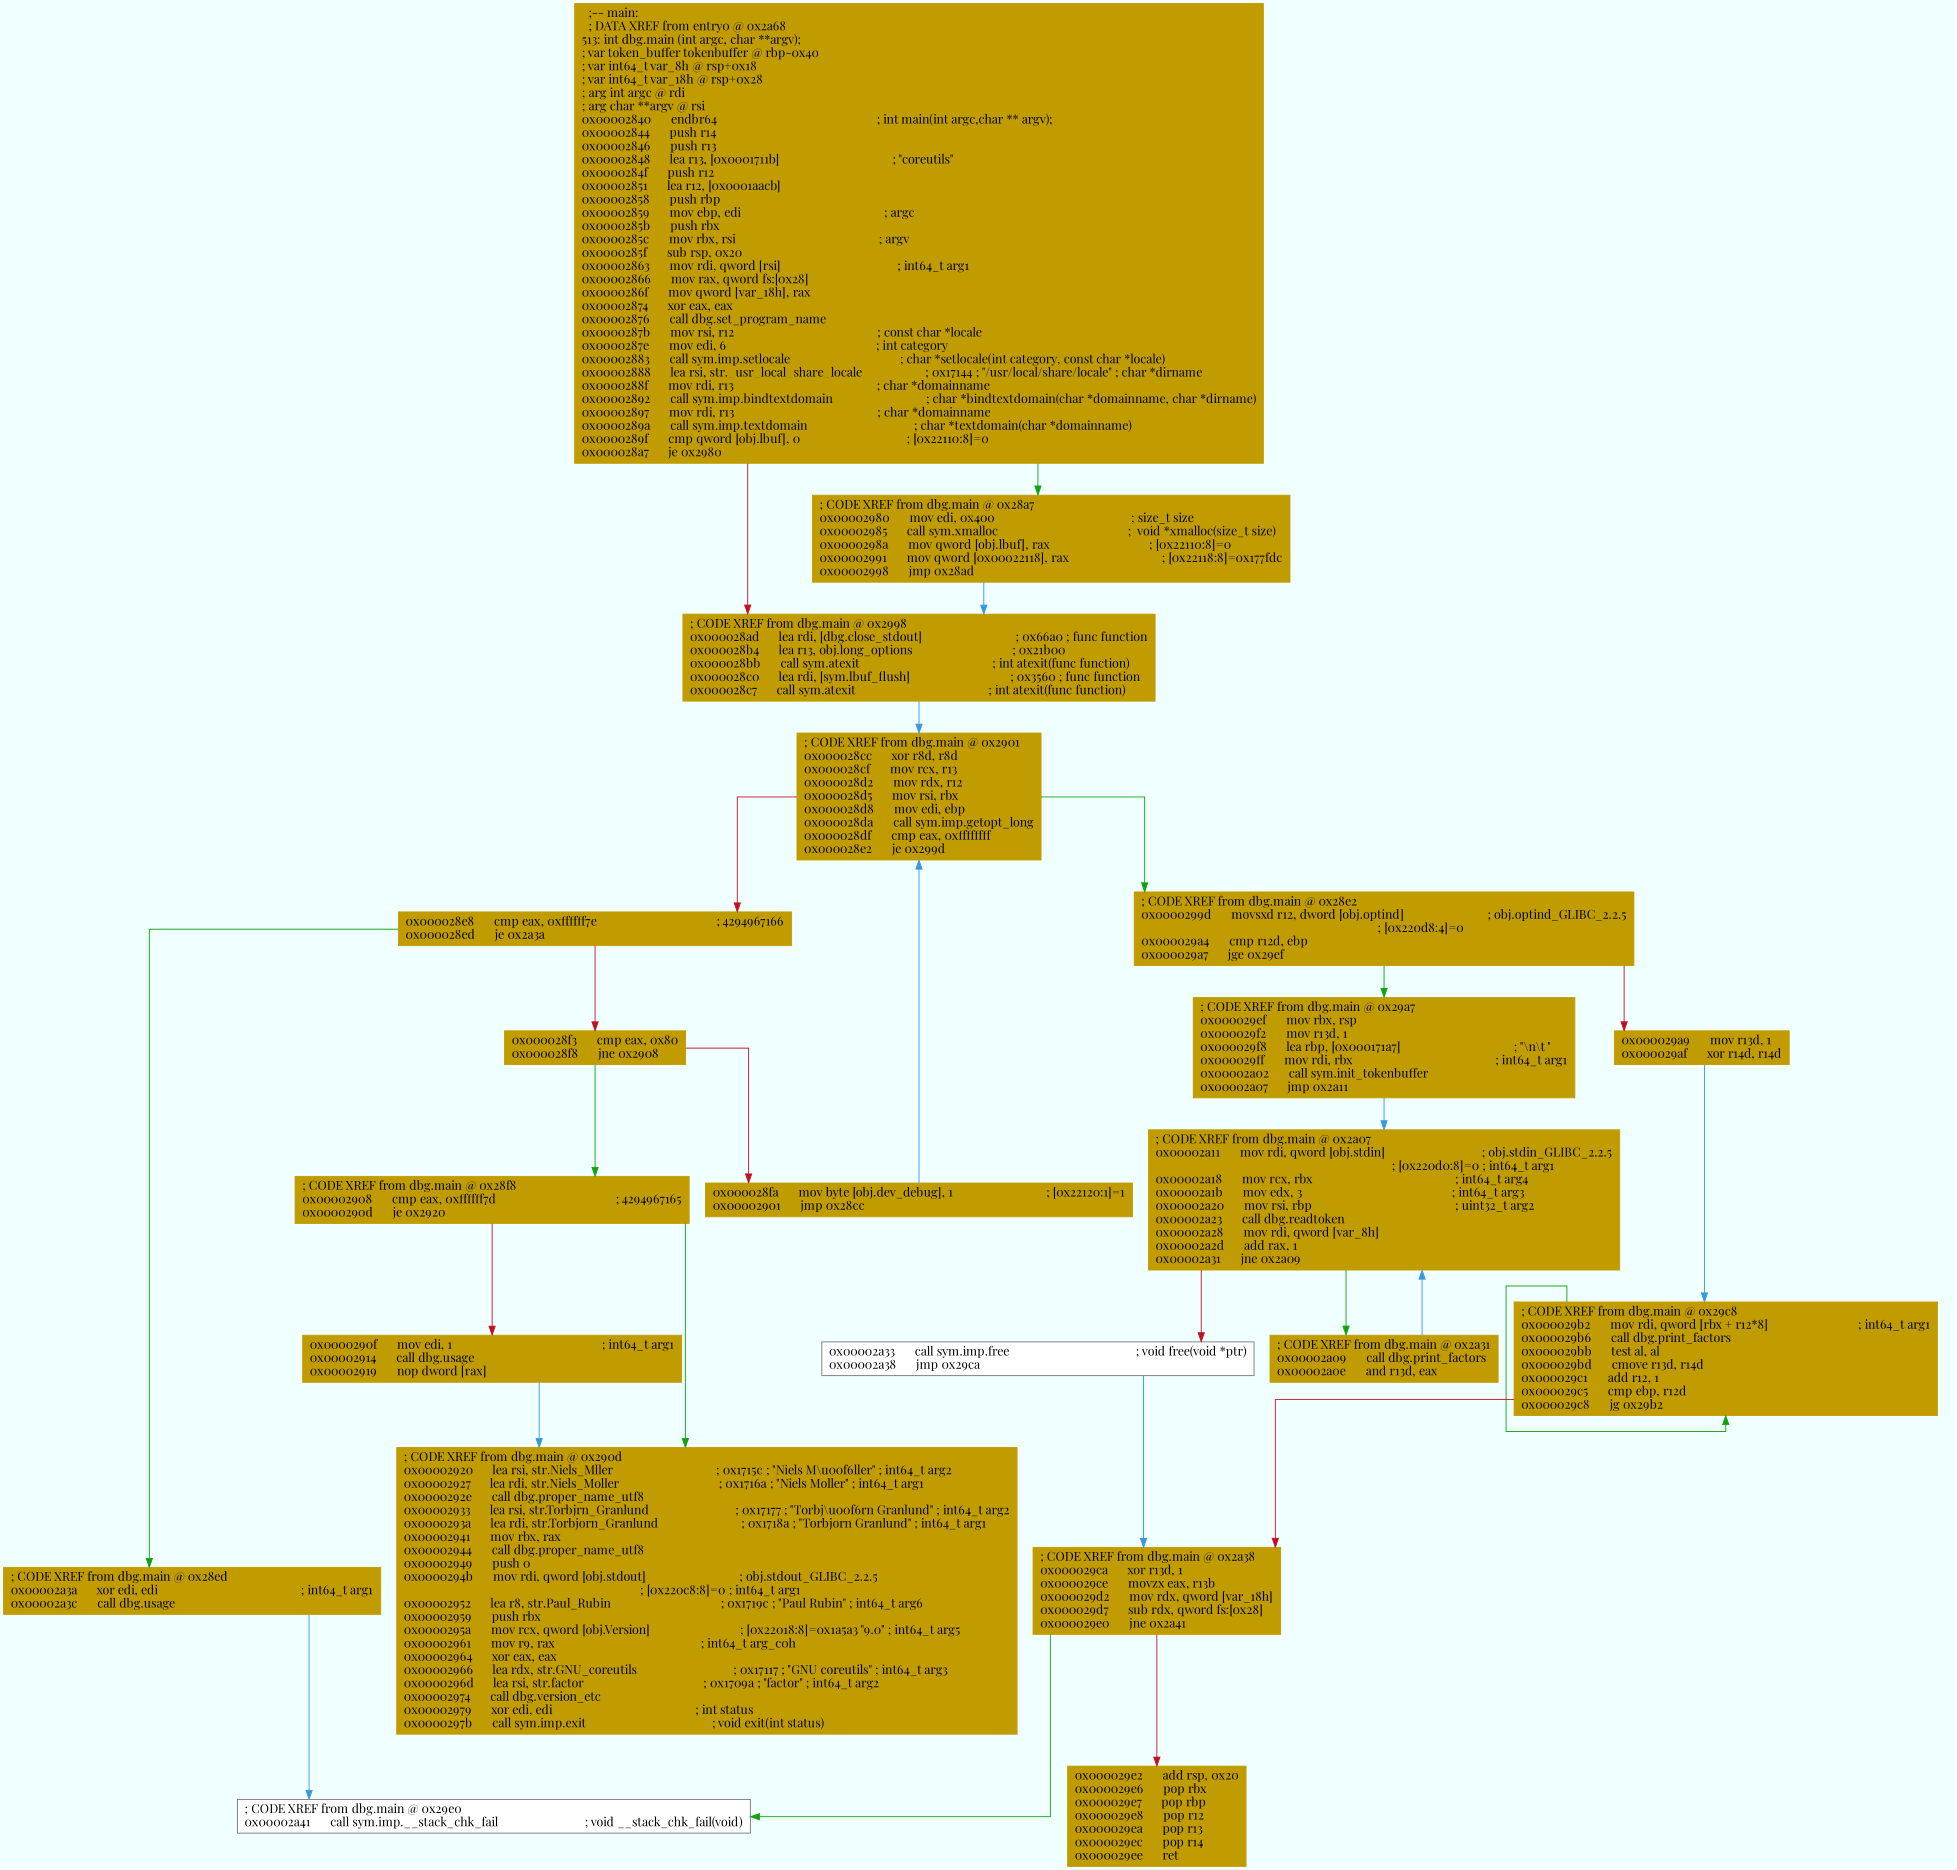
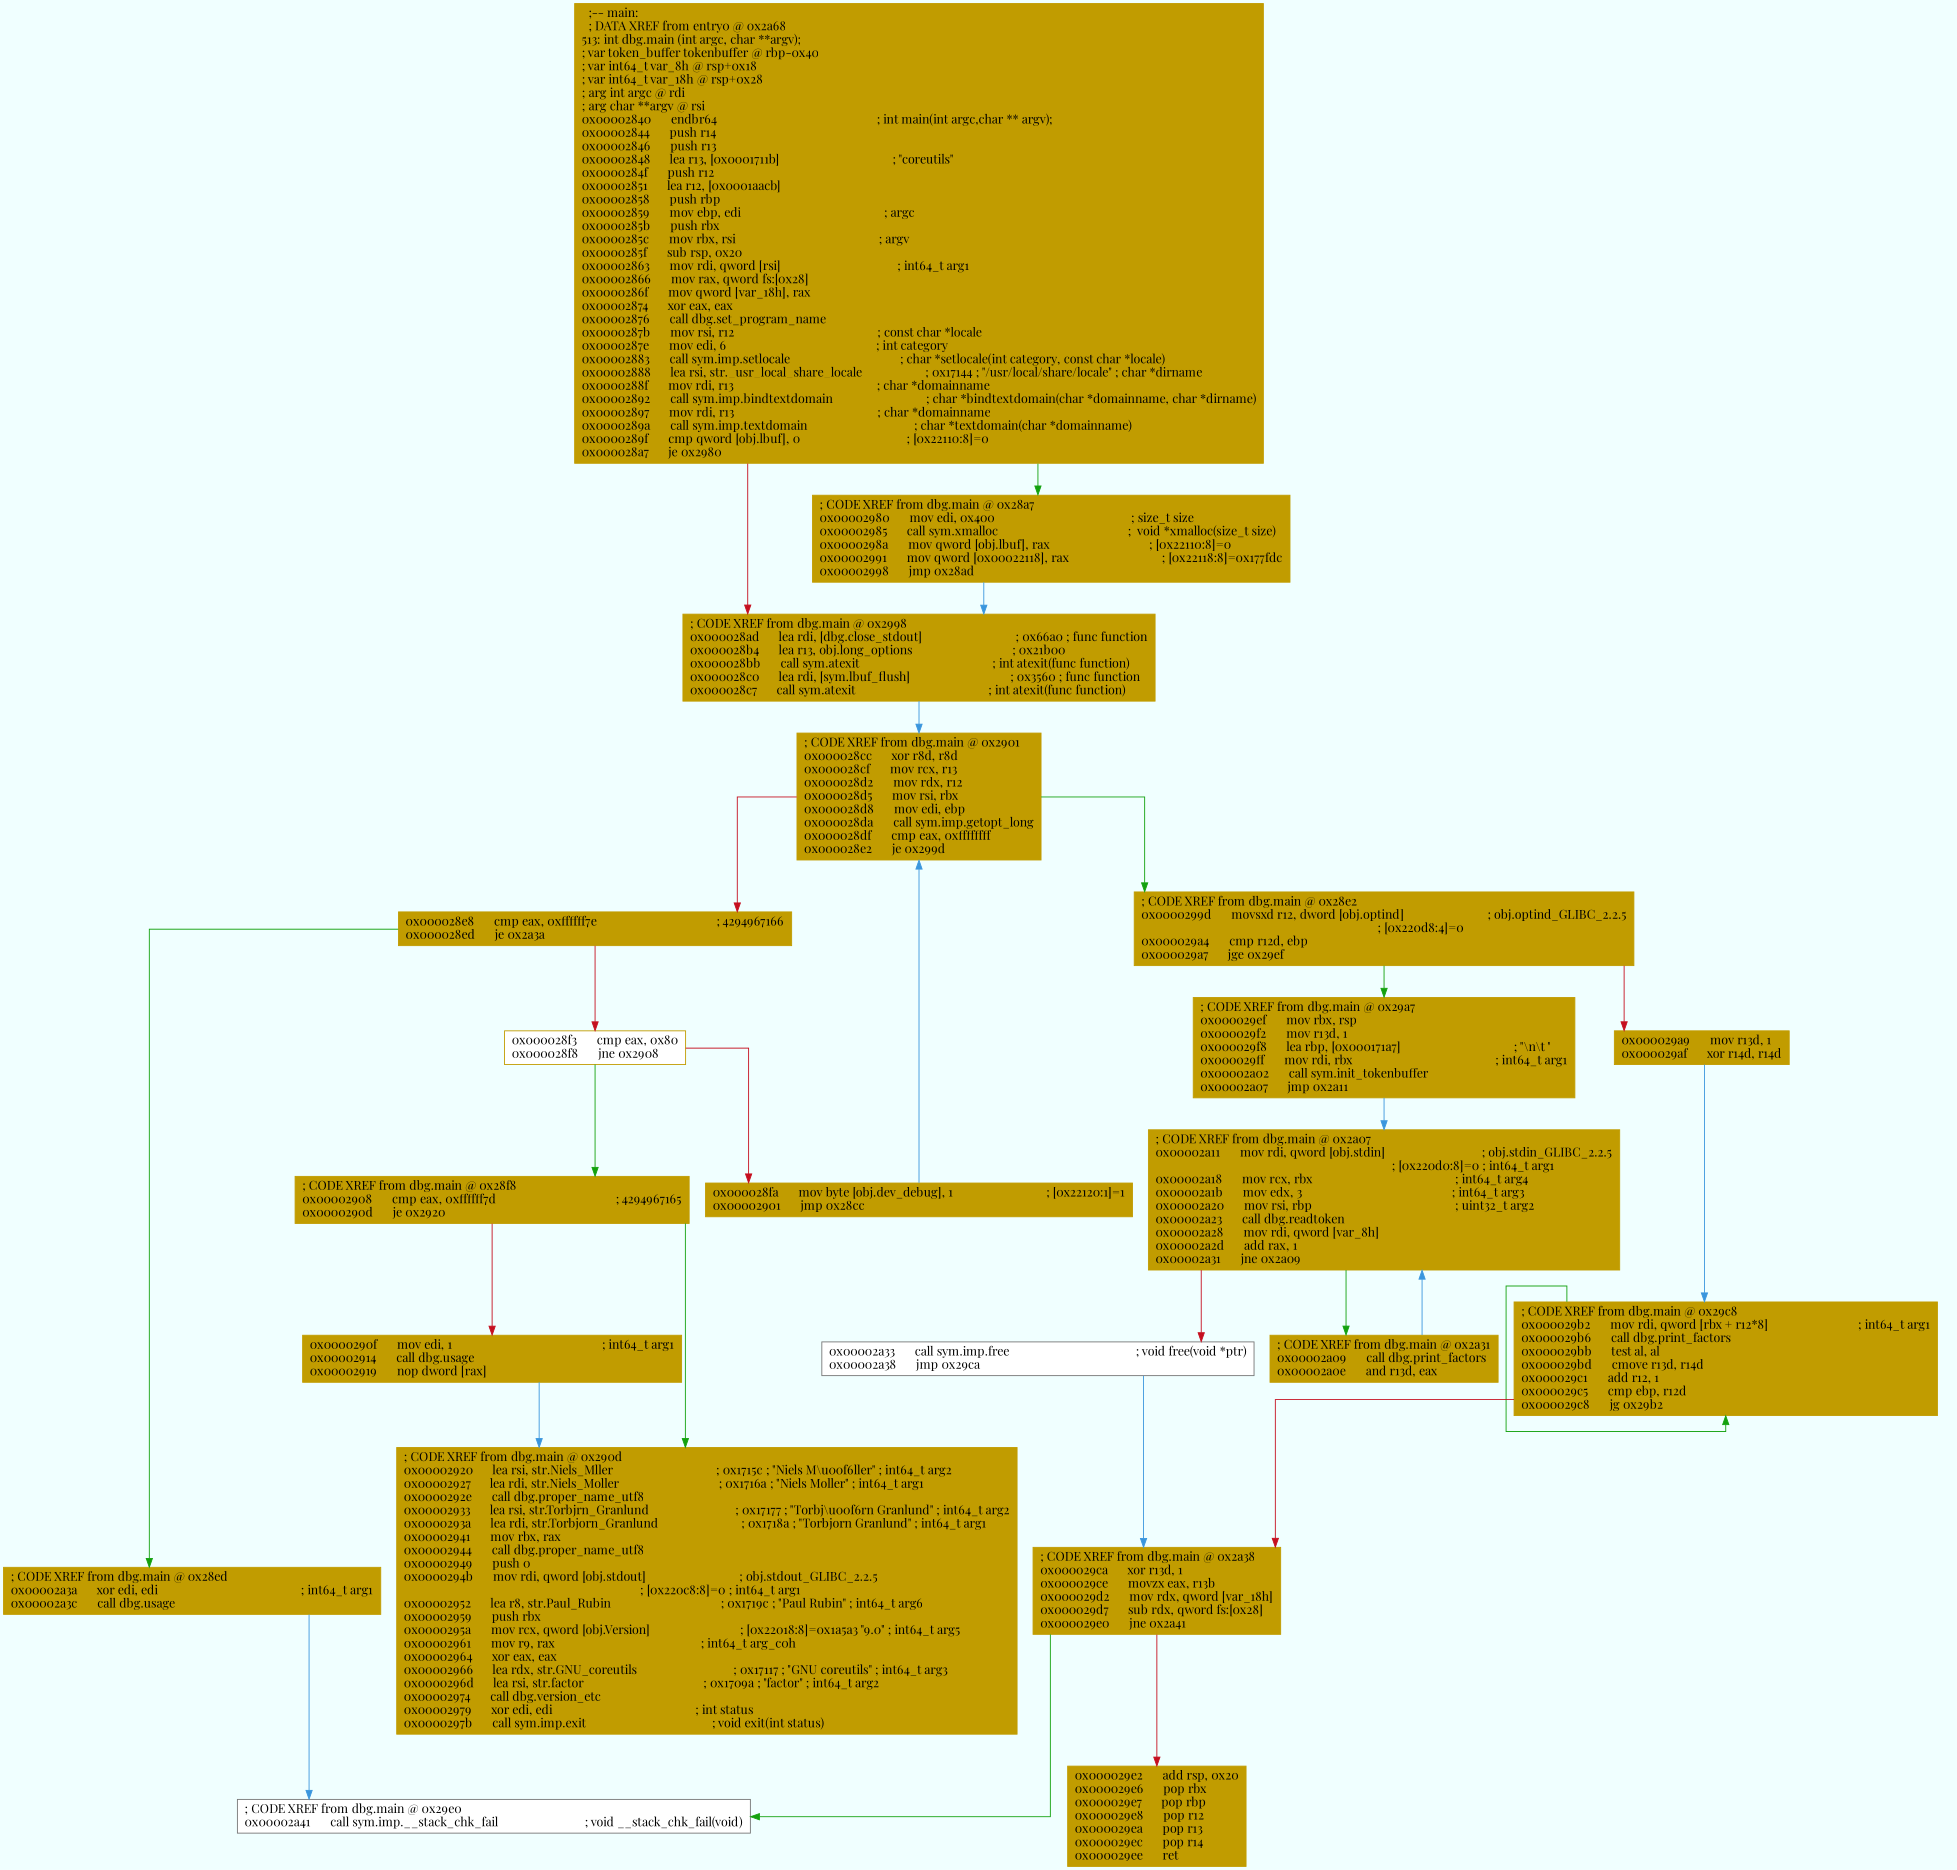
(595, 1048) -> (595, 1048)
